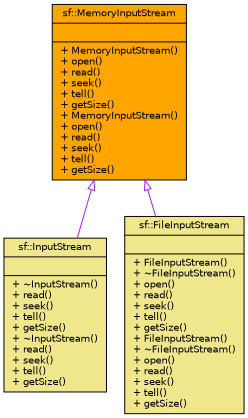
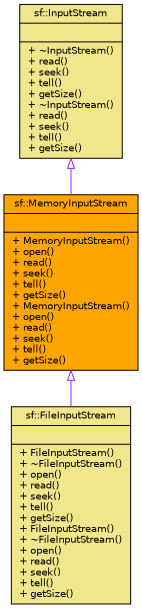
(84, 214) -> (71, 181)
